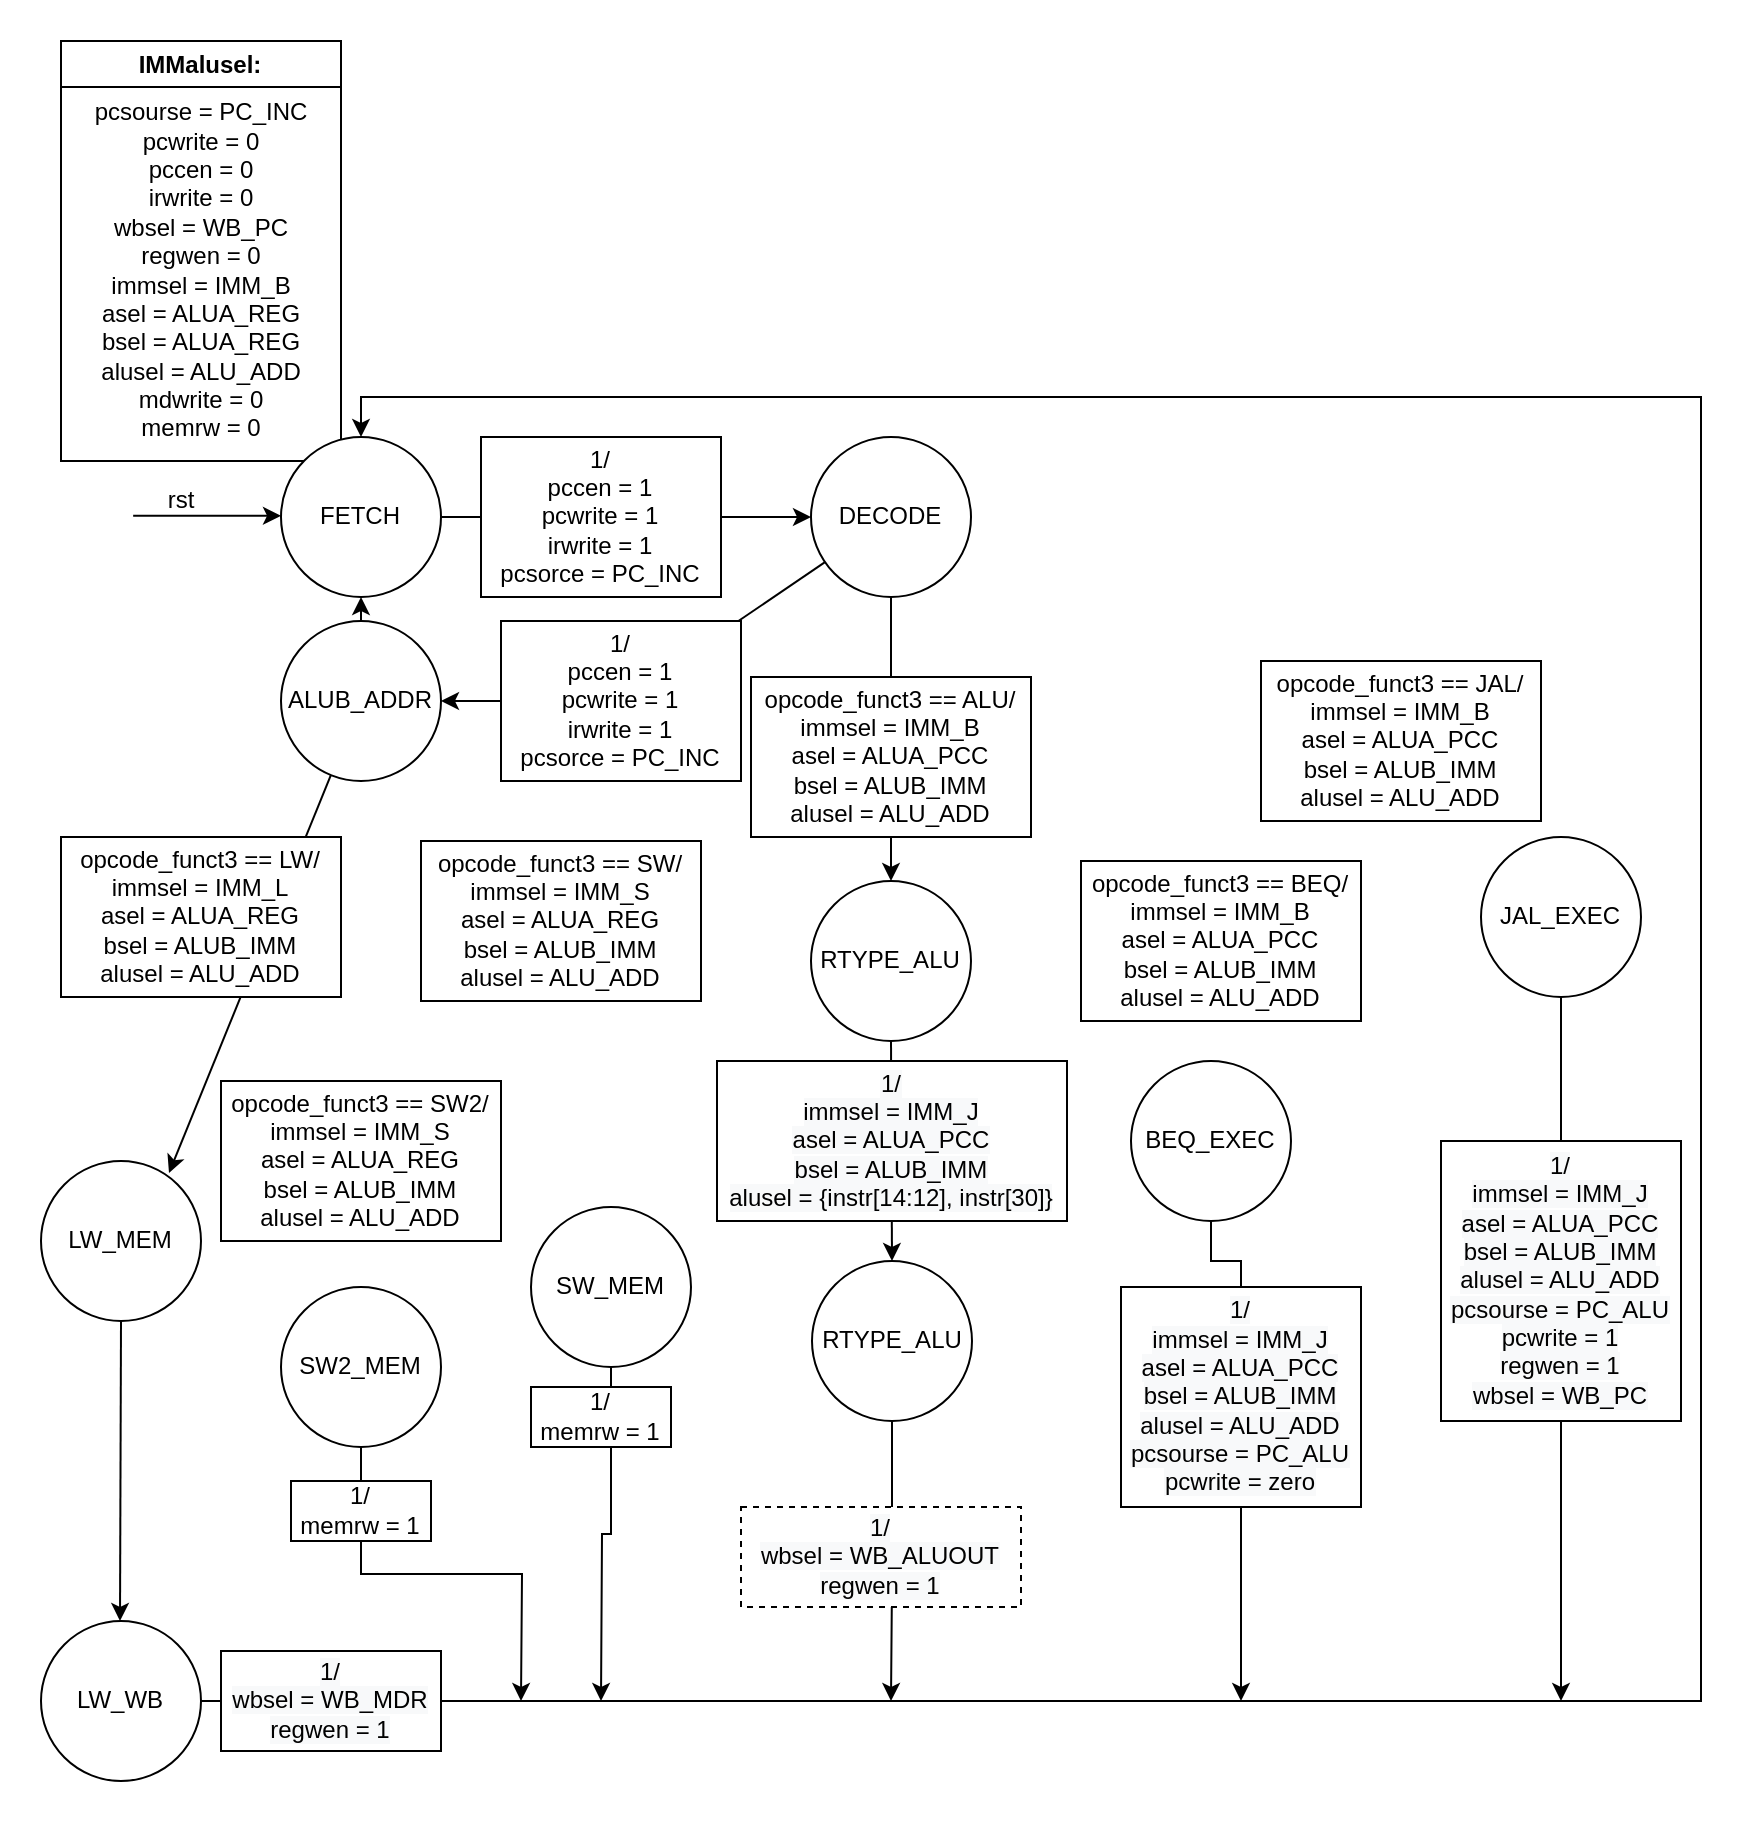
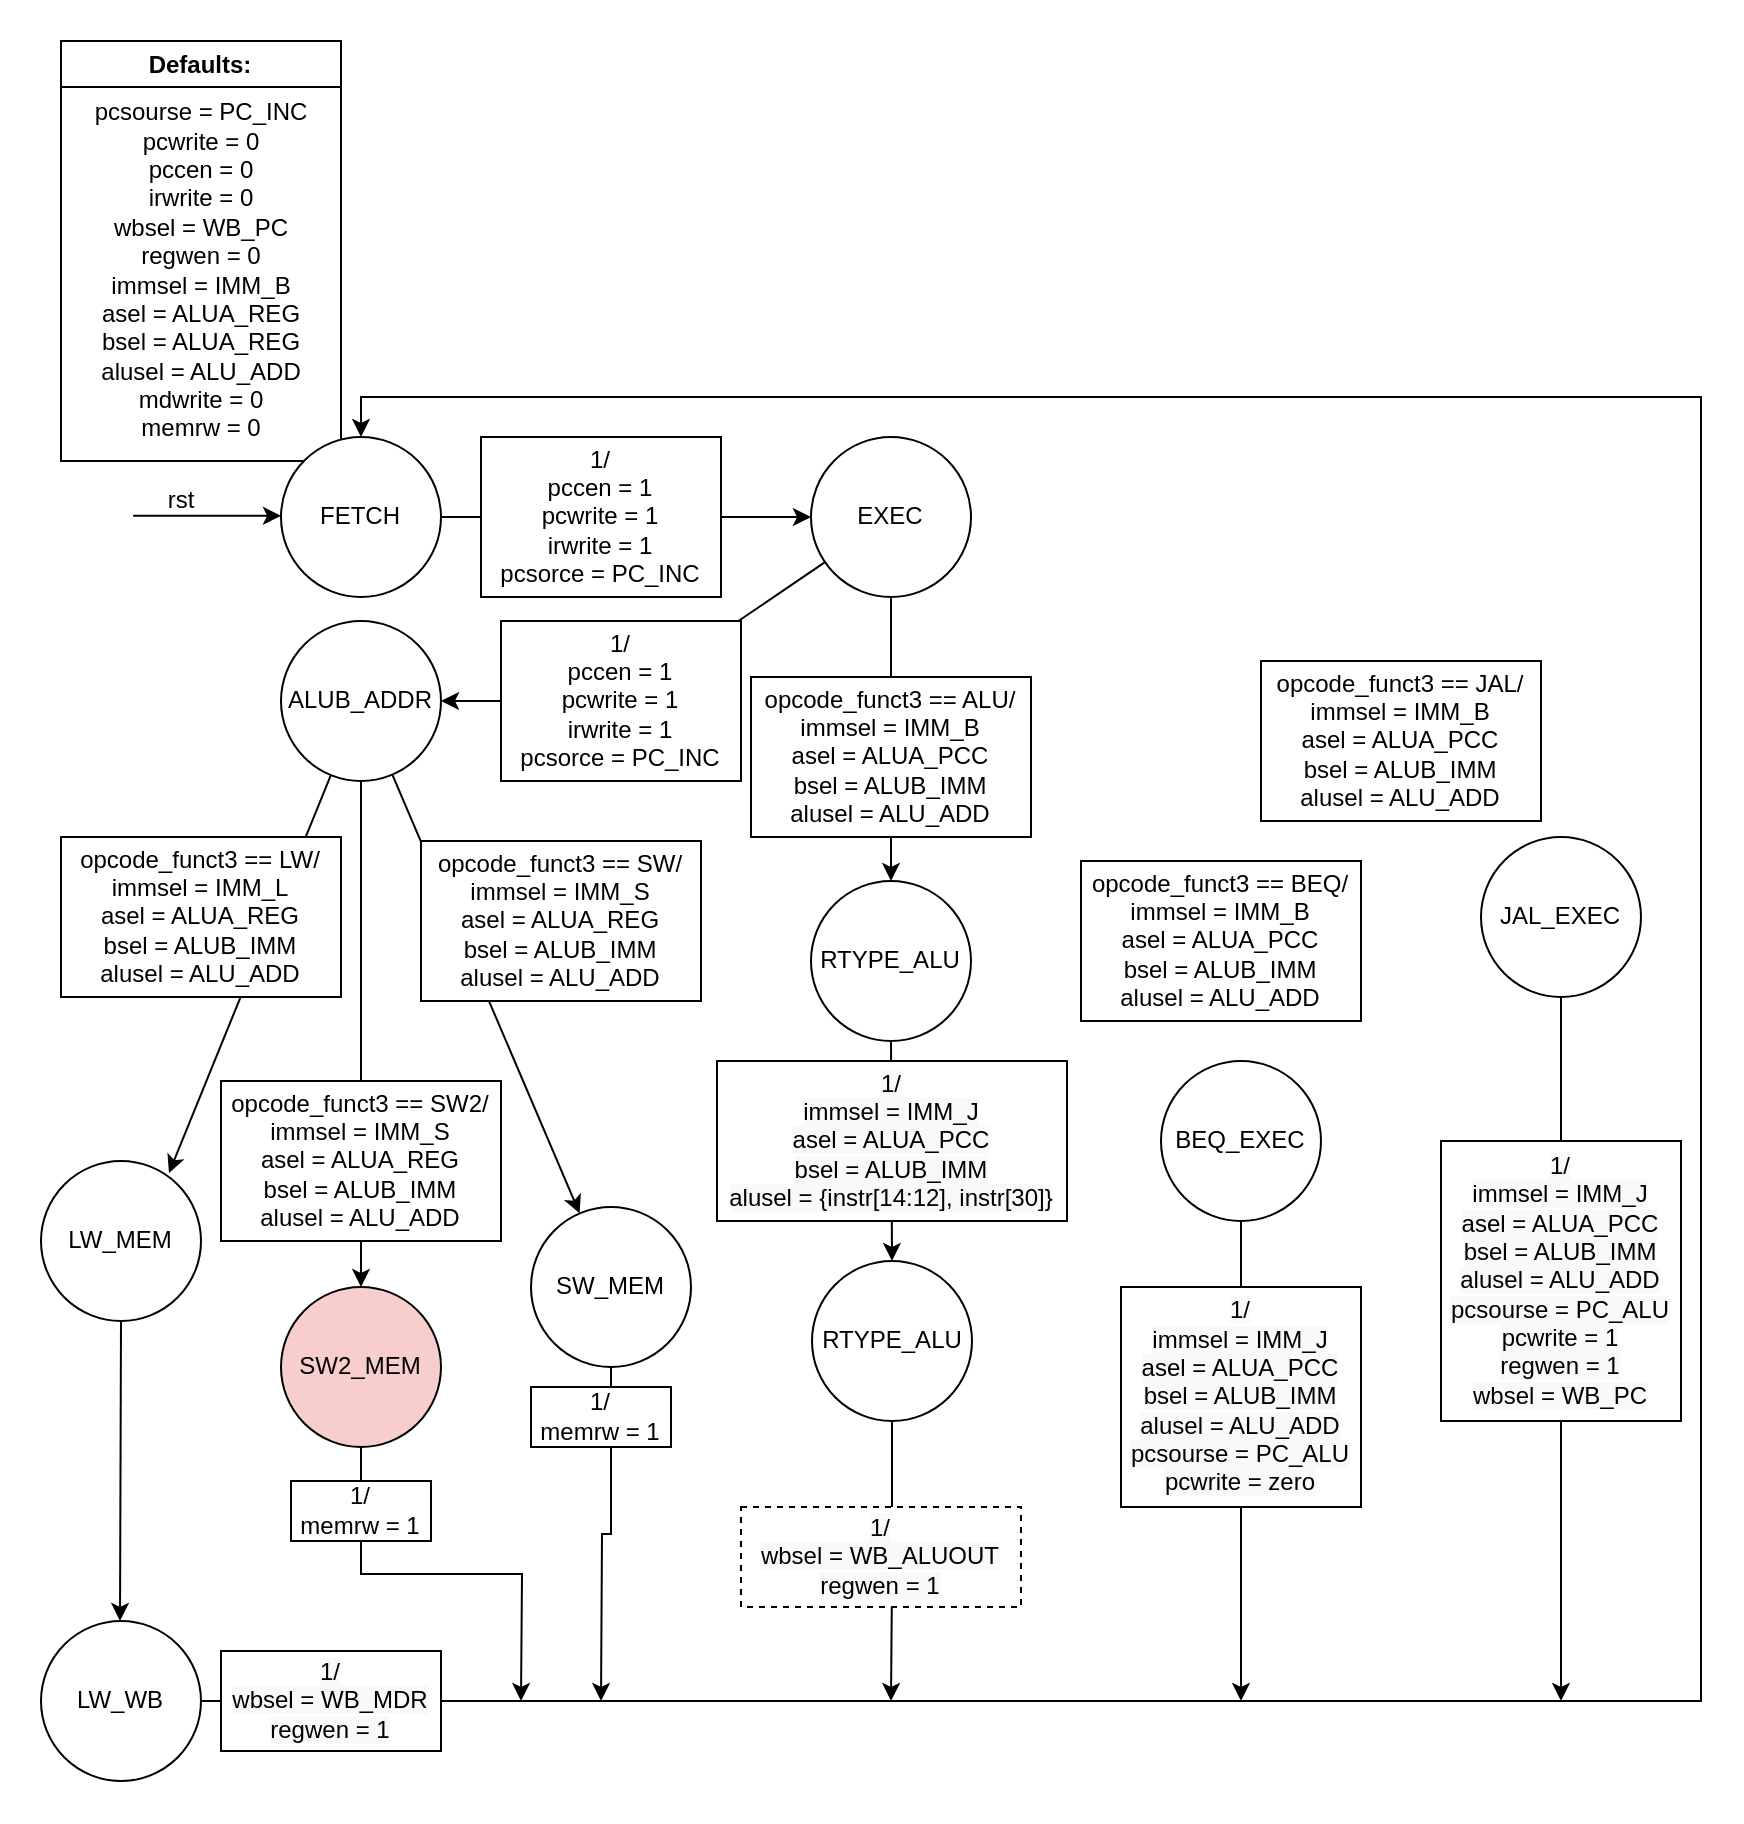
(200, 65) -> (200, 65)
(891, 517) -> (891, 517)
(361, 616) -> (531, 1100)
none -> (361, 931)
(1211, 1141) -> (1241, 1141)
(361, 1367) -> (361, 1367)
